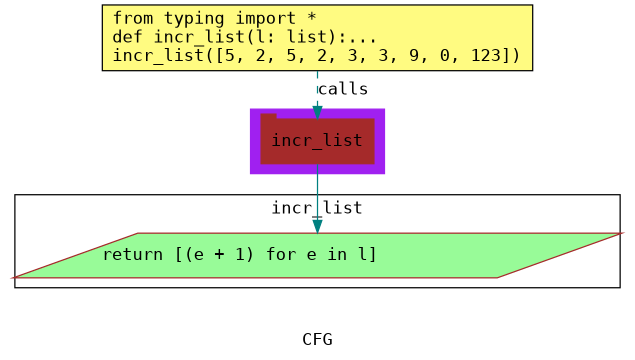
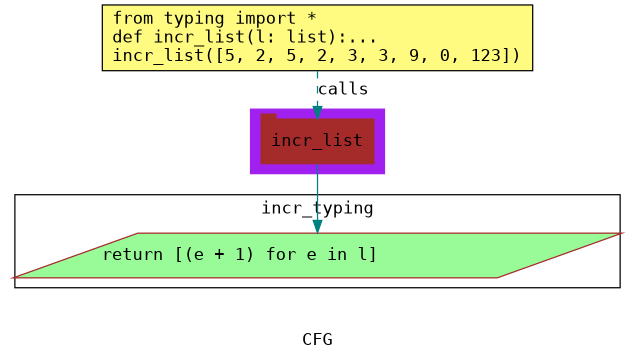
(318, 209) -> (318, 209)
